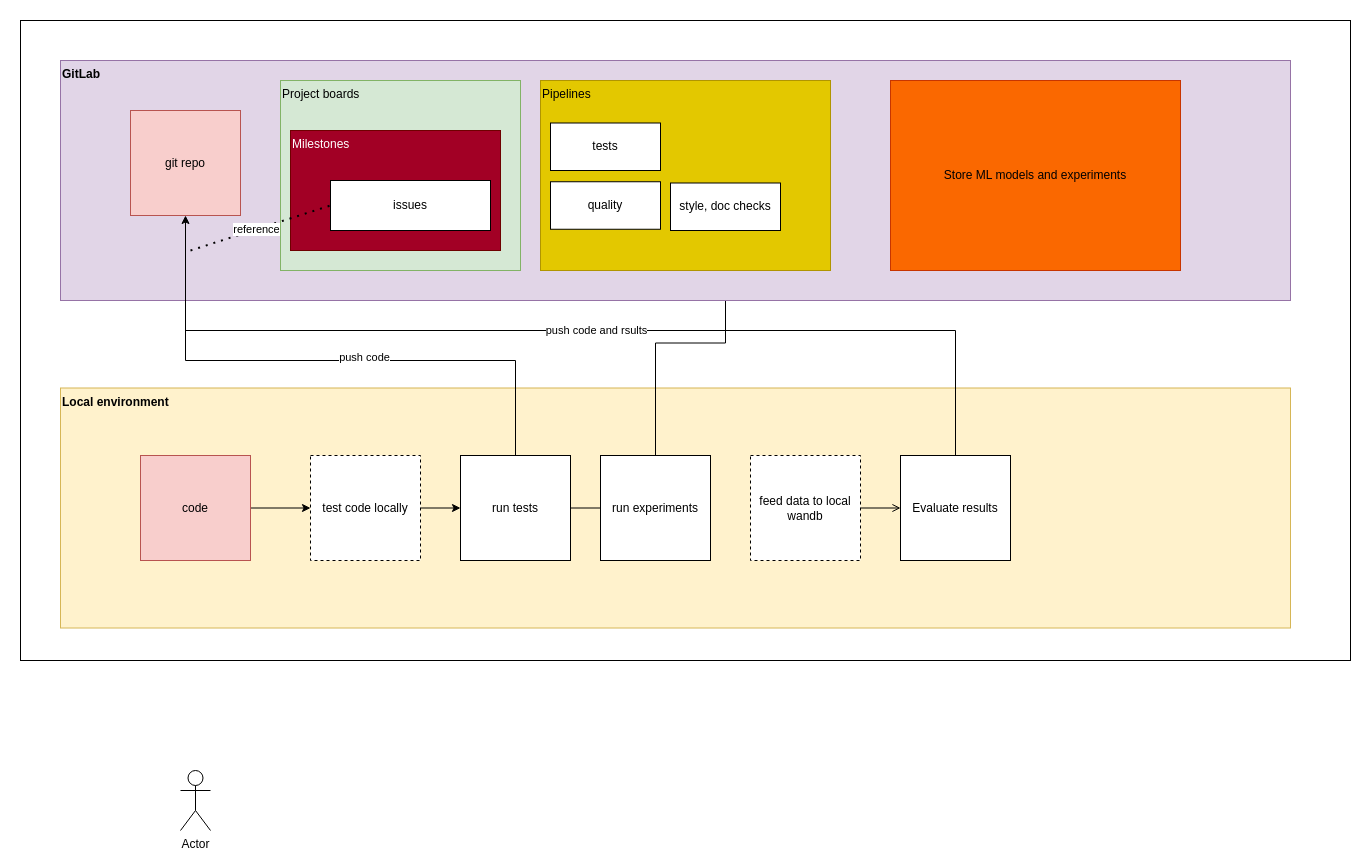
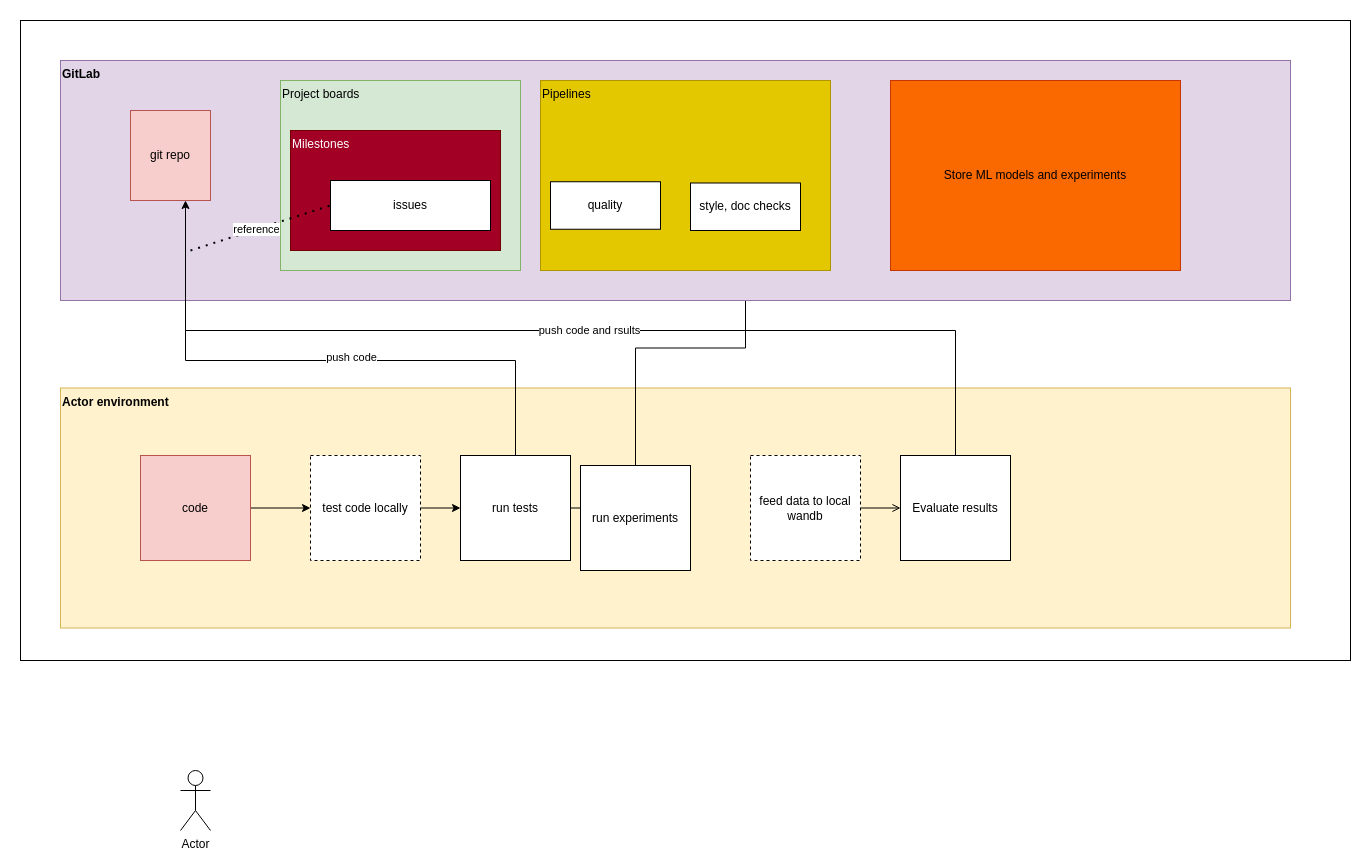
(606, 147) -> none
(186, 163) -> (171, 156)
(726, 207) -> (746, 207)
(115, 403) -> (117, 403)
(656, 508) -> (636, 518)
